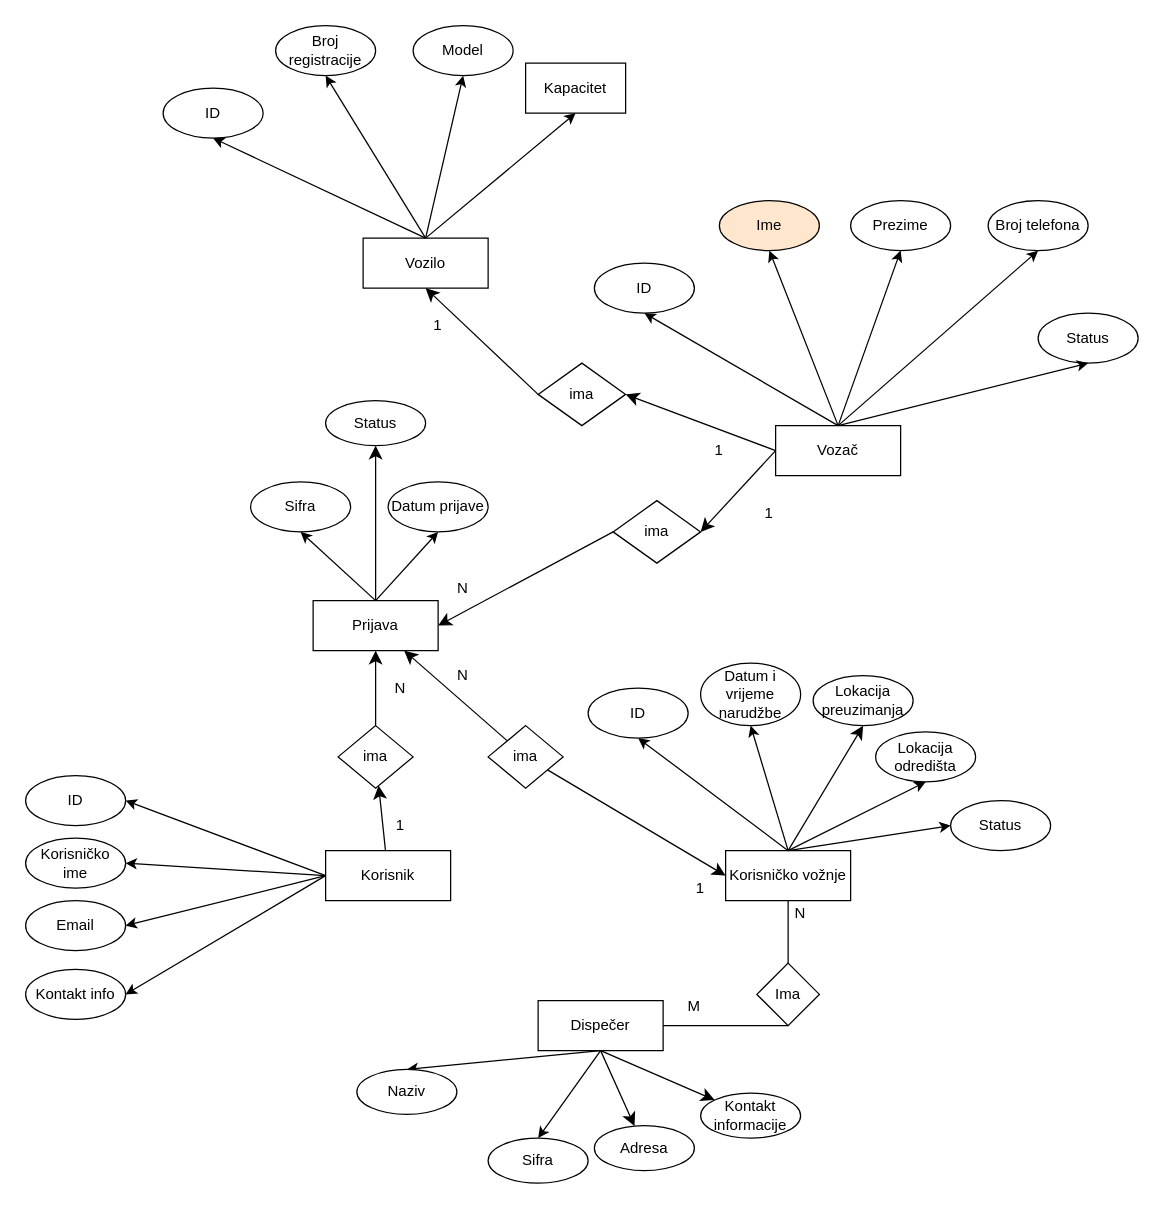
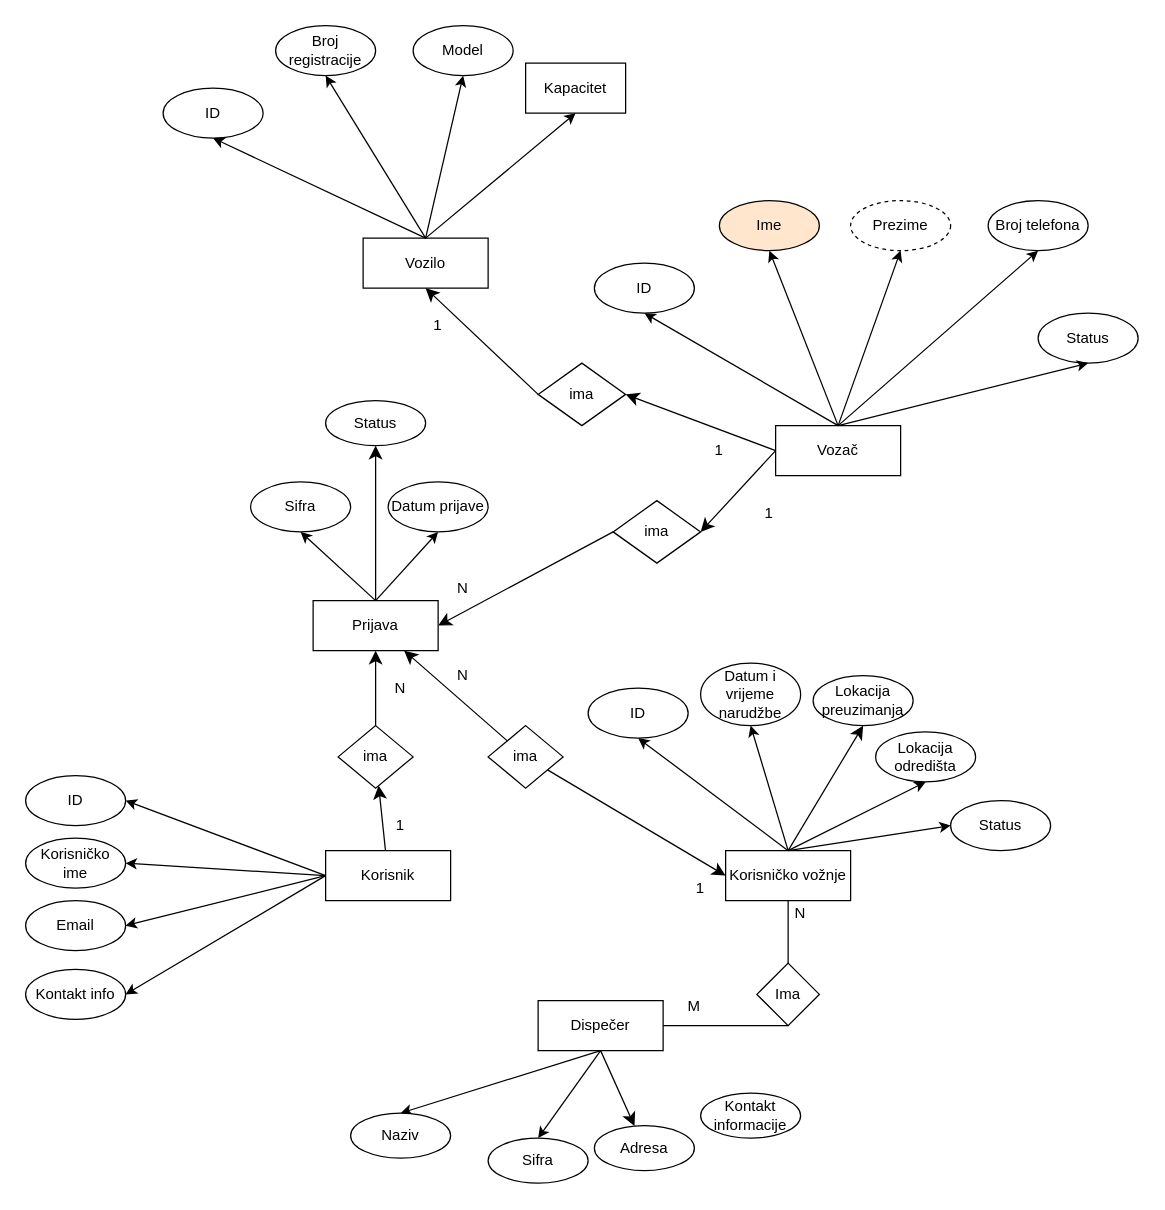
(901, 226) -> (901, 226)
(655, 1074) -> none
(407, 1092) -> (401, 1136)
